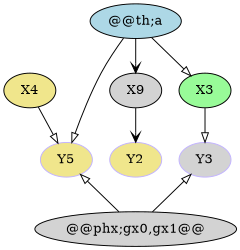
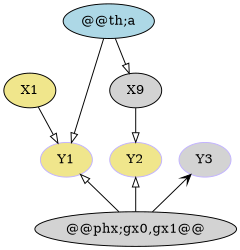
(136, 51) -> (120, 51)
(30, 90) -> (30, 90)
(205, 90) -> none
(136, 120) -> (136, 120)
(66, 160) -> (66, 160)
(168, 197) -> (168, 197)
none -> (136, 199)
